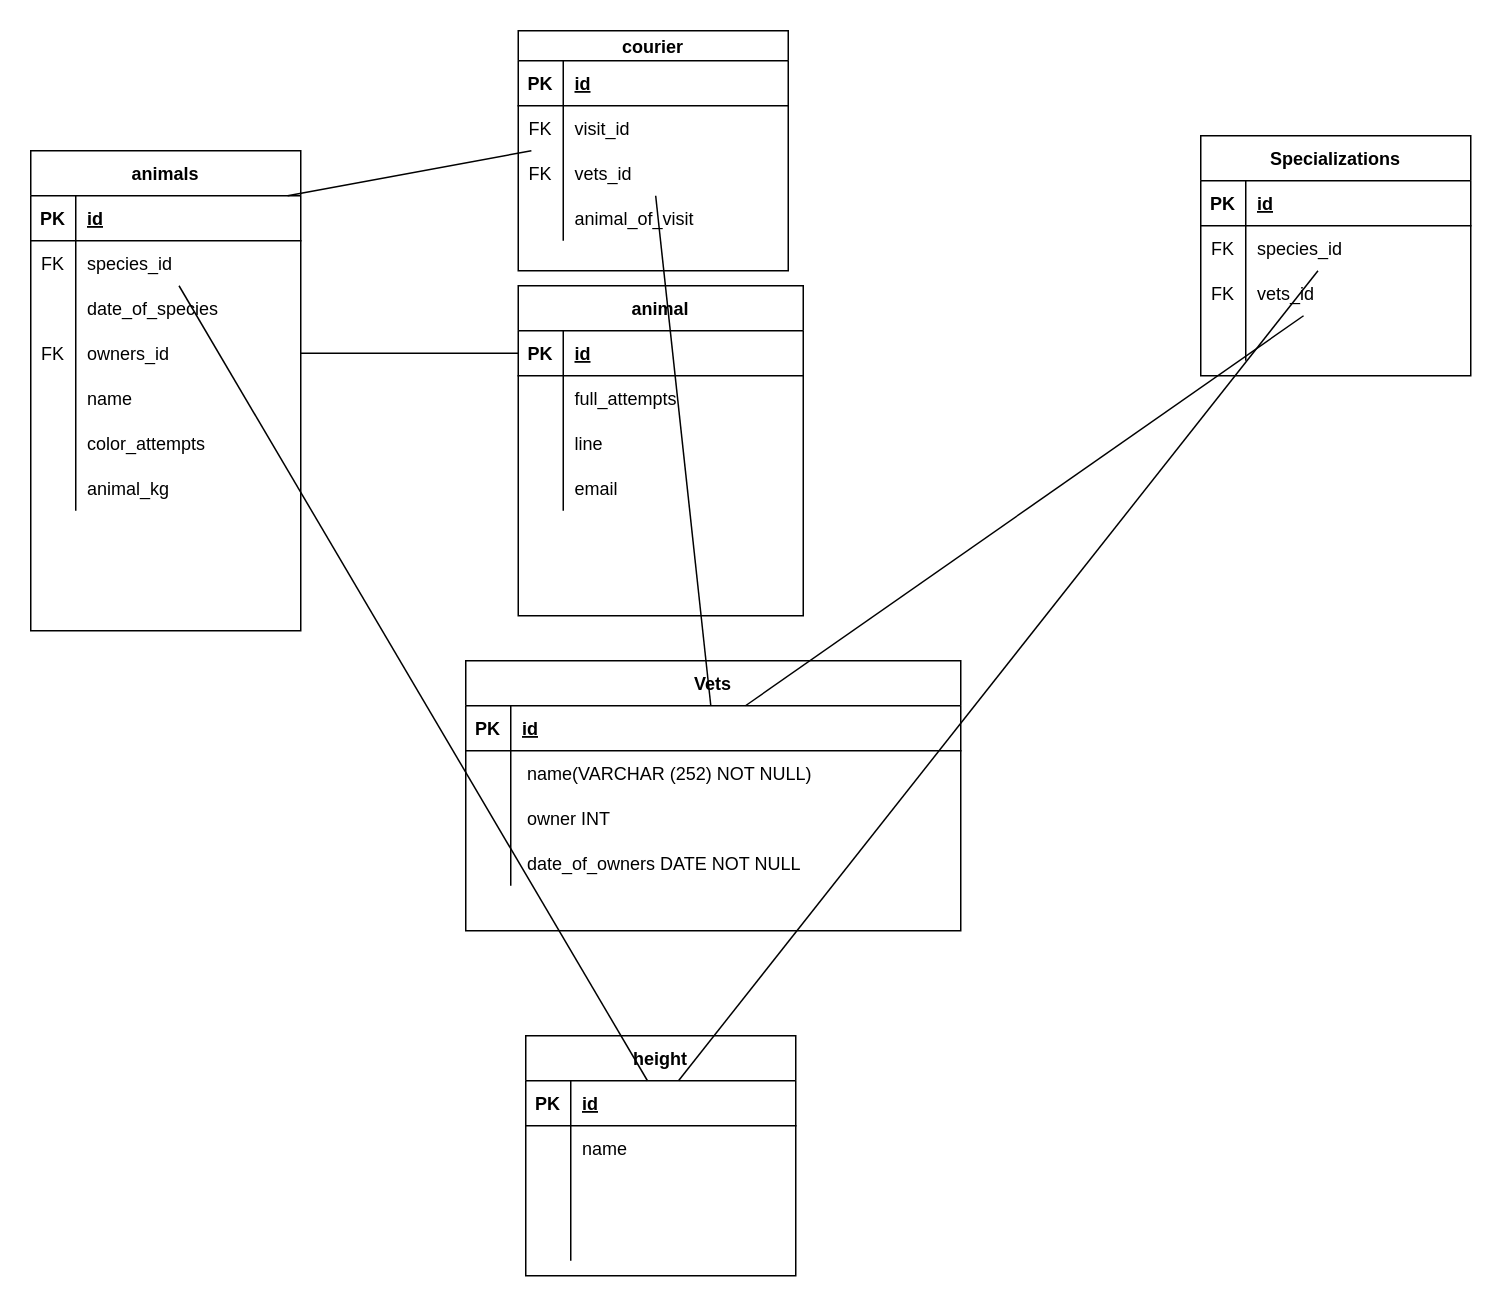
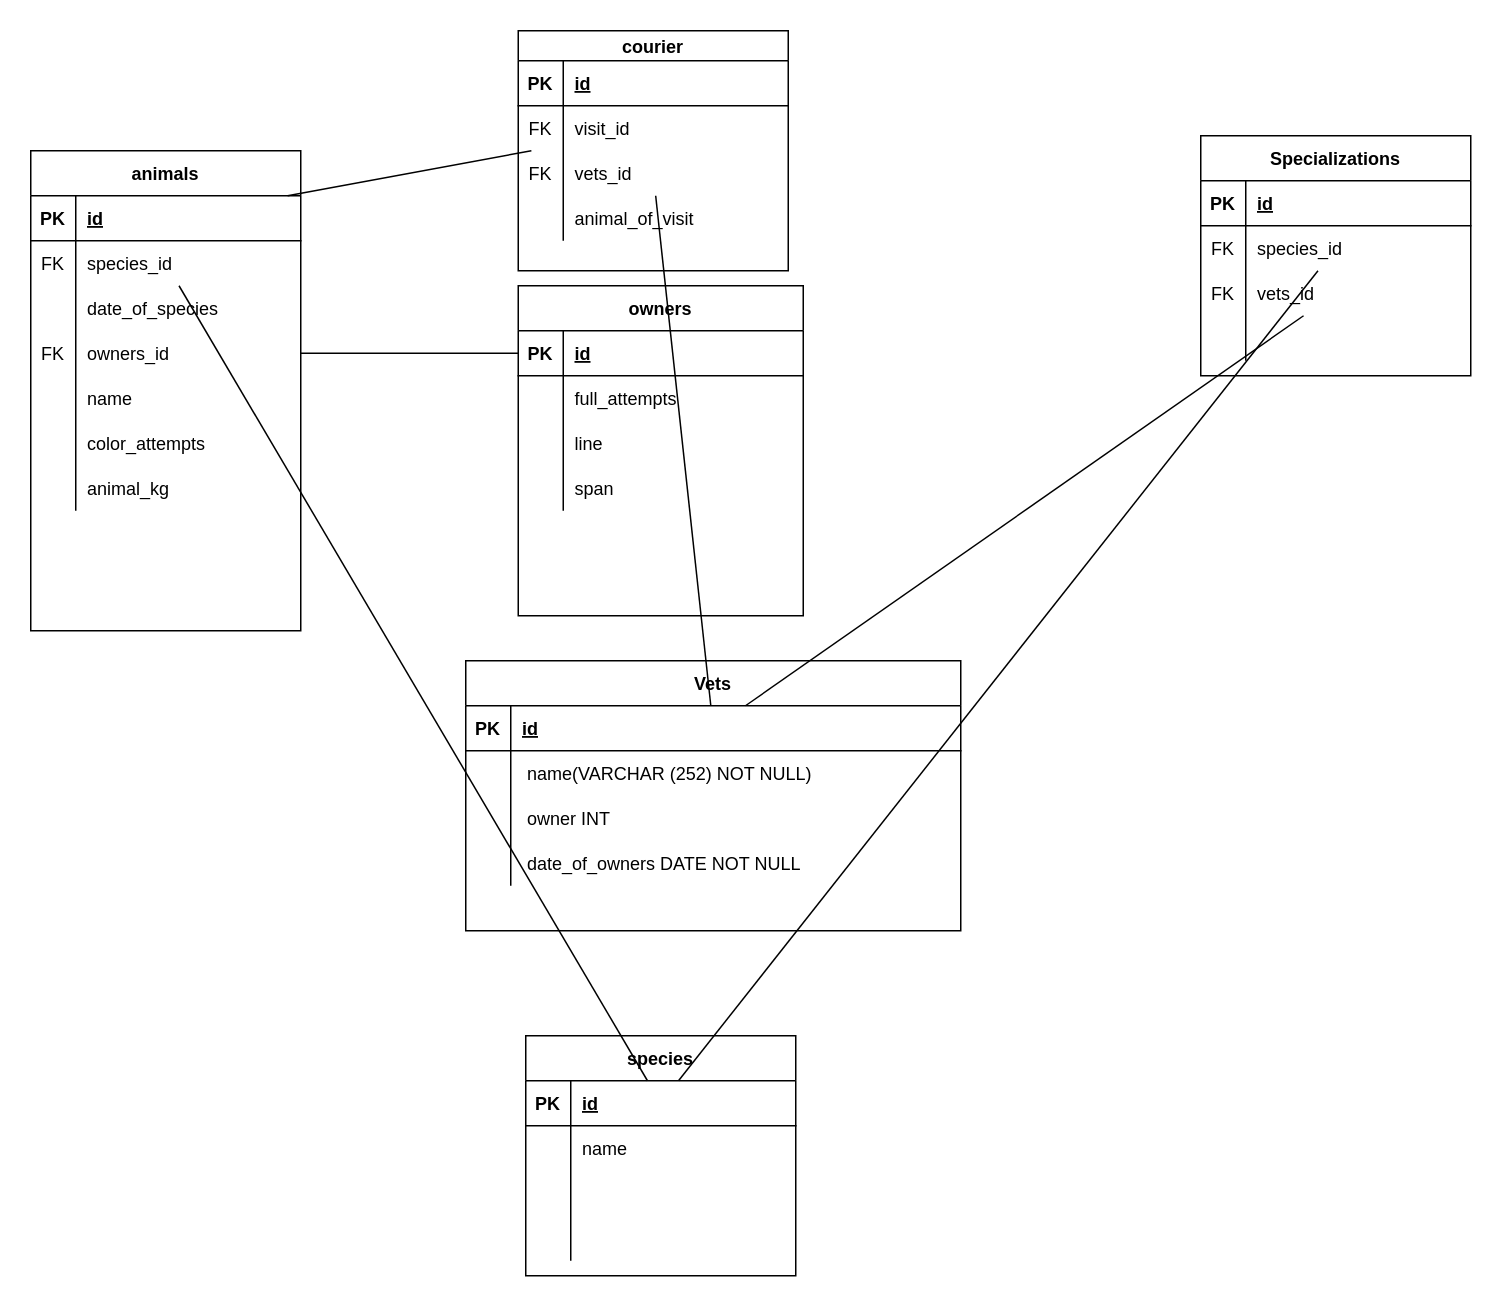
(660, 309) -> (660, 309)
(595, 489) -> (595, 489)
(660, 1059) -> (660, 1059)
